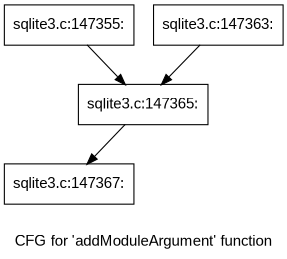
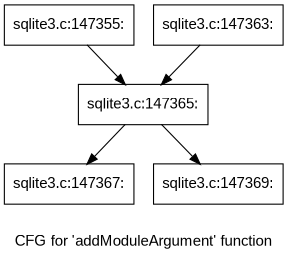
none -> (218, 184)
